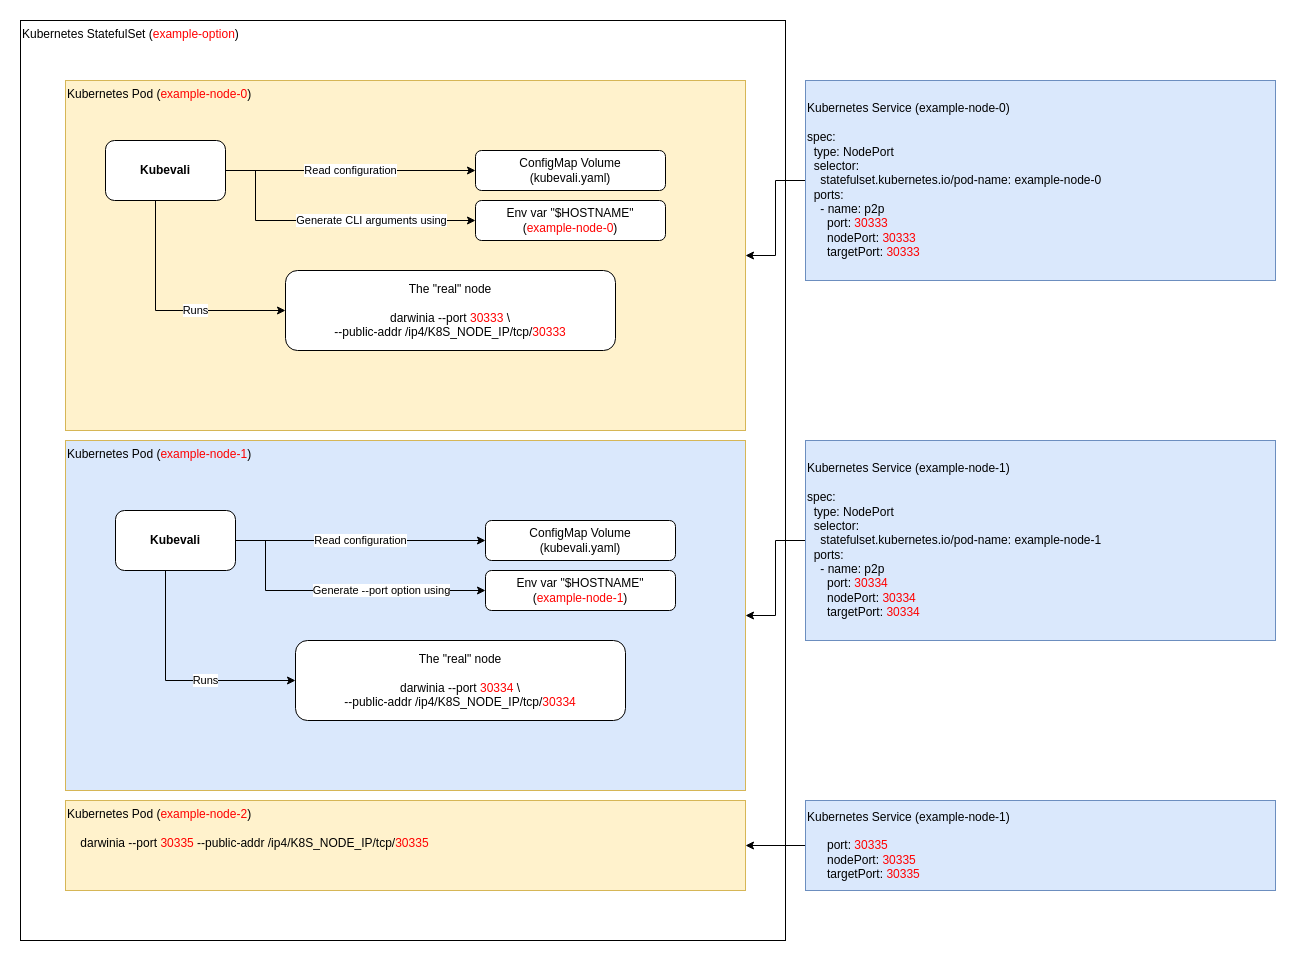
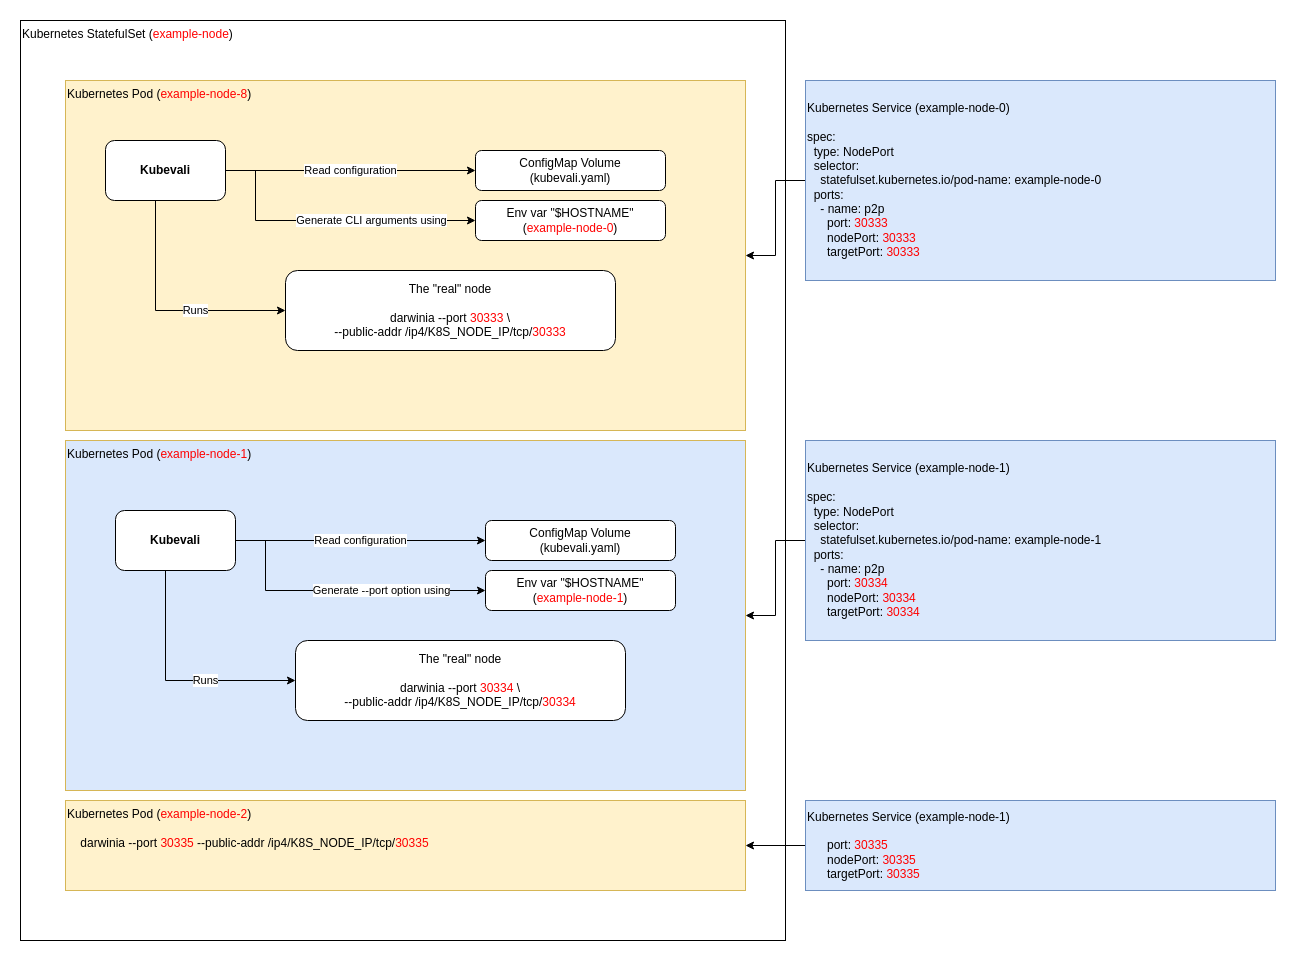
(146, 35) -> (141, 35)
(167, 95) -> (167, 95)
